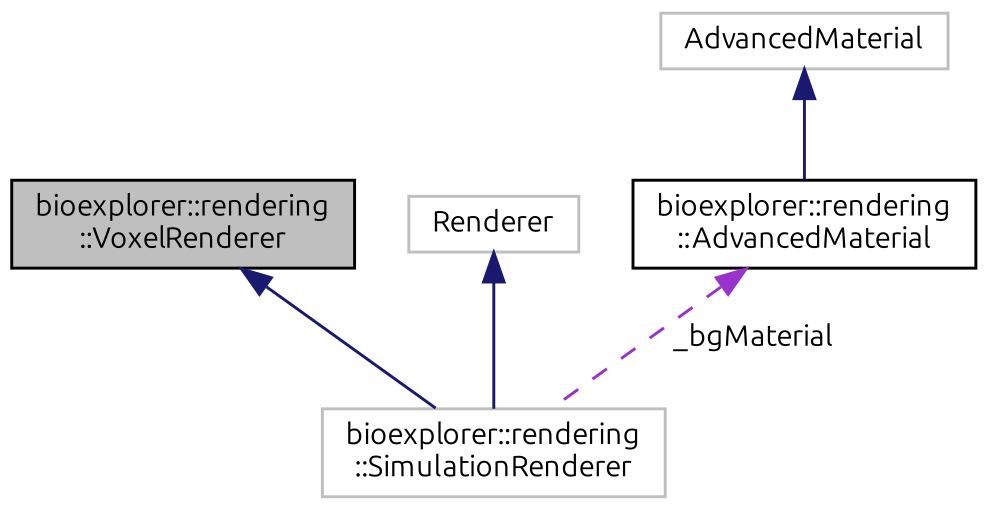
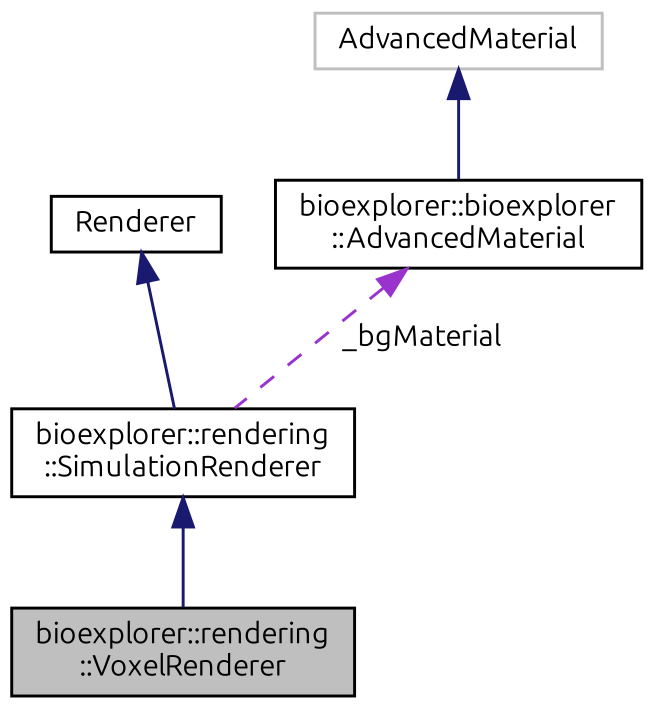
(494, 224) -> (136, 224)
(804, 224) -> (459, 224)
(351, 348) -> (183, 567)
(494, 453) -> (183, 453)
